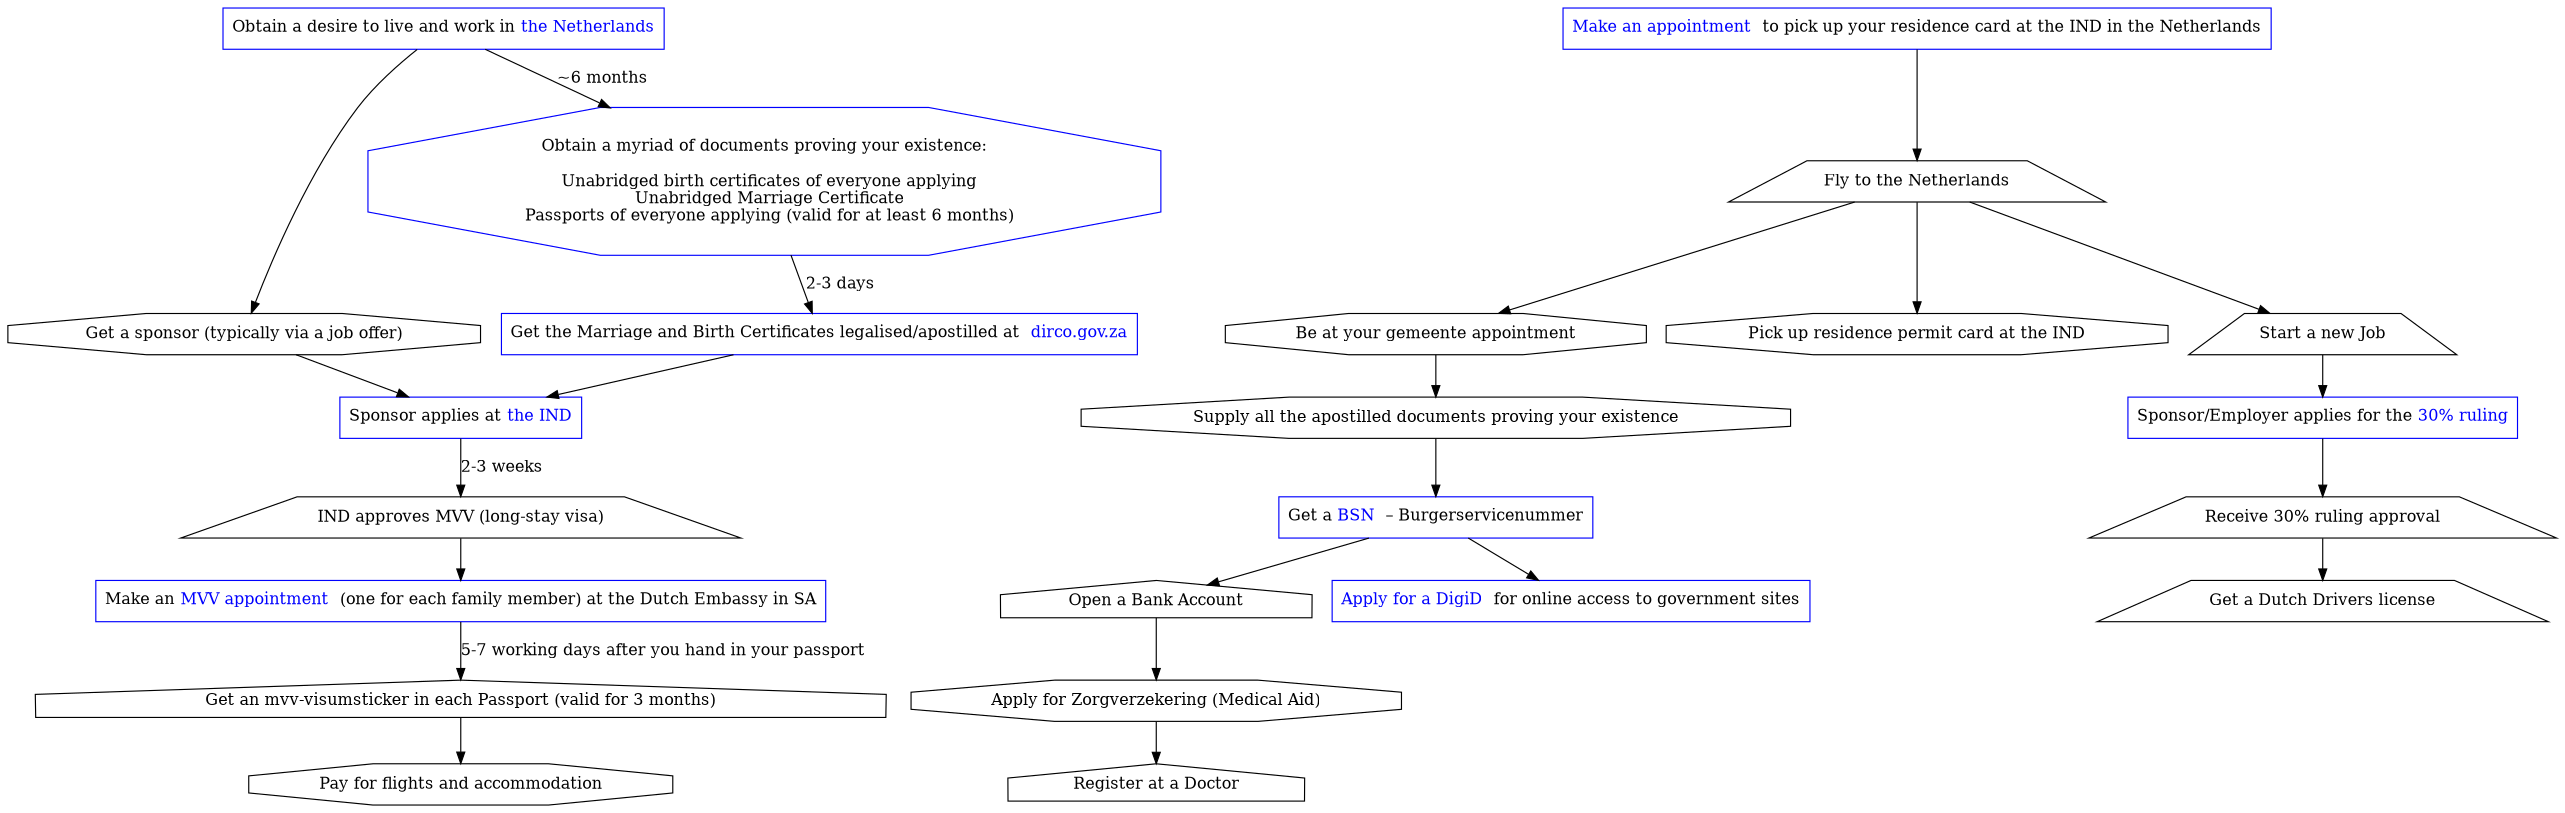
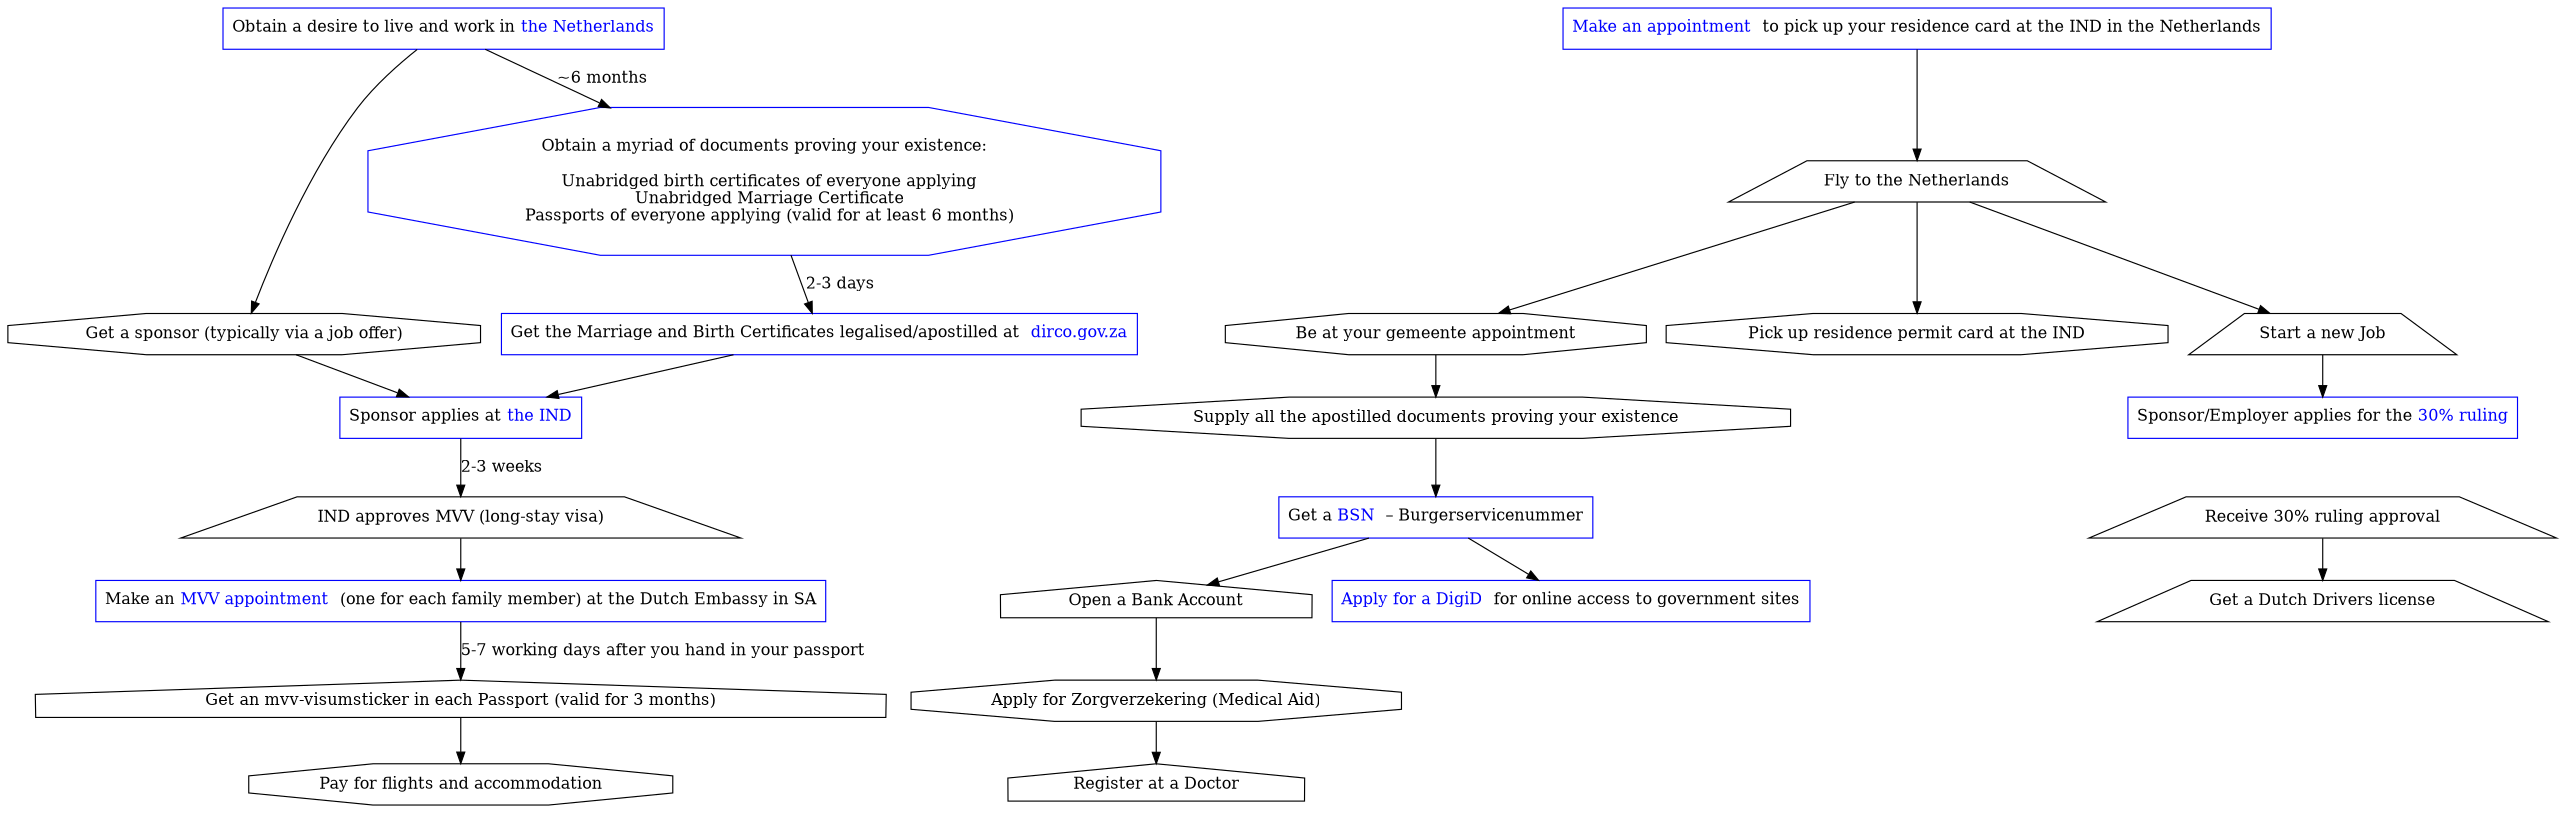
(2323, 462) -> none
